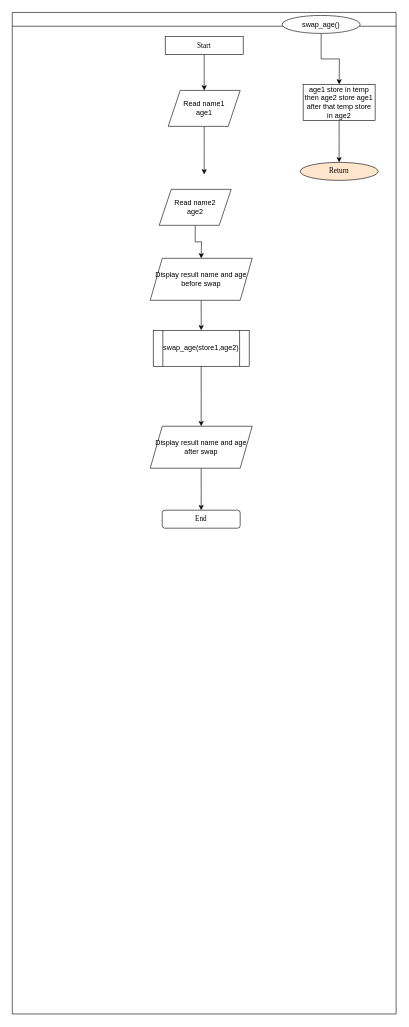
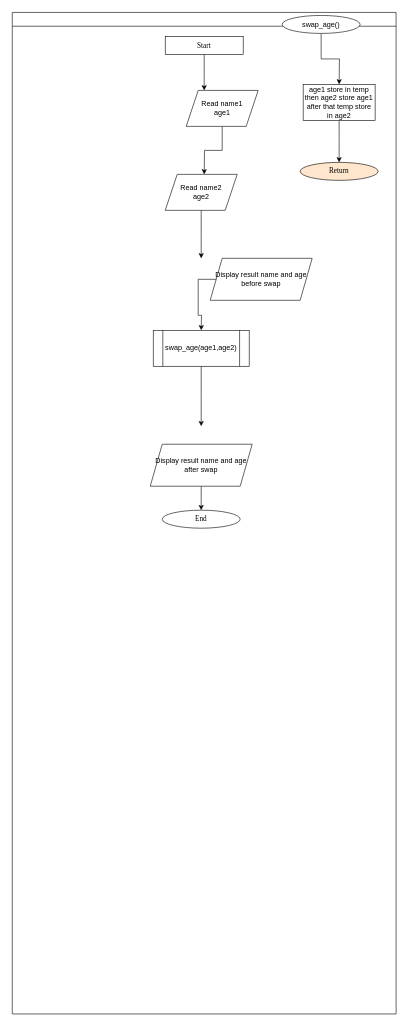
(204, 108) -> (222, 108)
(195, 207) -> (201, 192)
(201, 279) -> (261, 279)
(201, 348) -> (201, 348)
(201, 447) -> (201, 465)
(201, 519) -> (201, 519)
